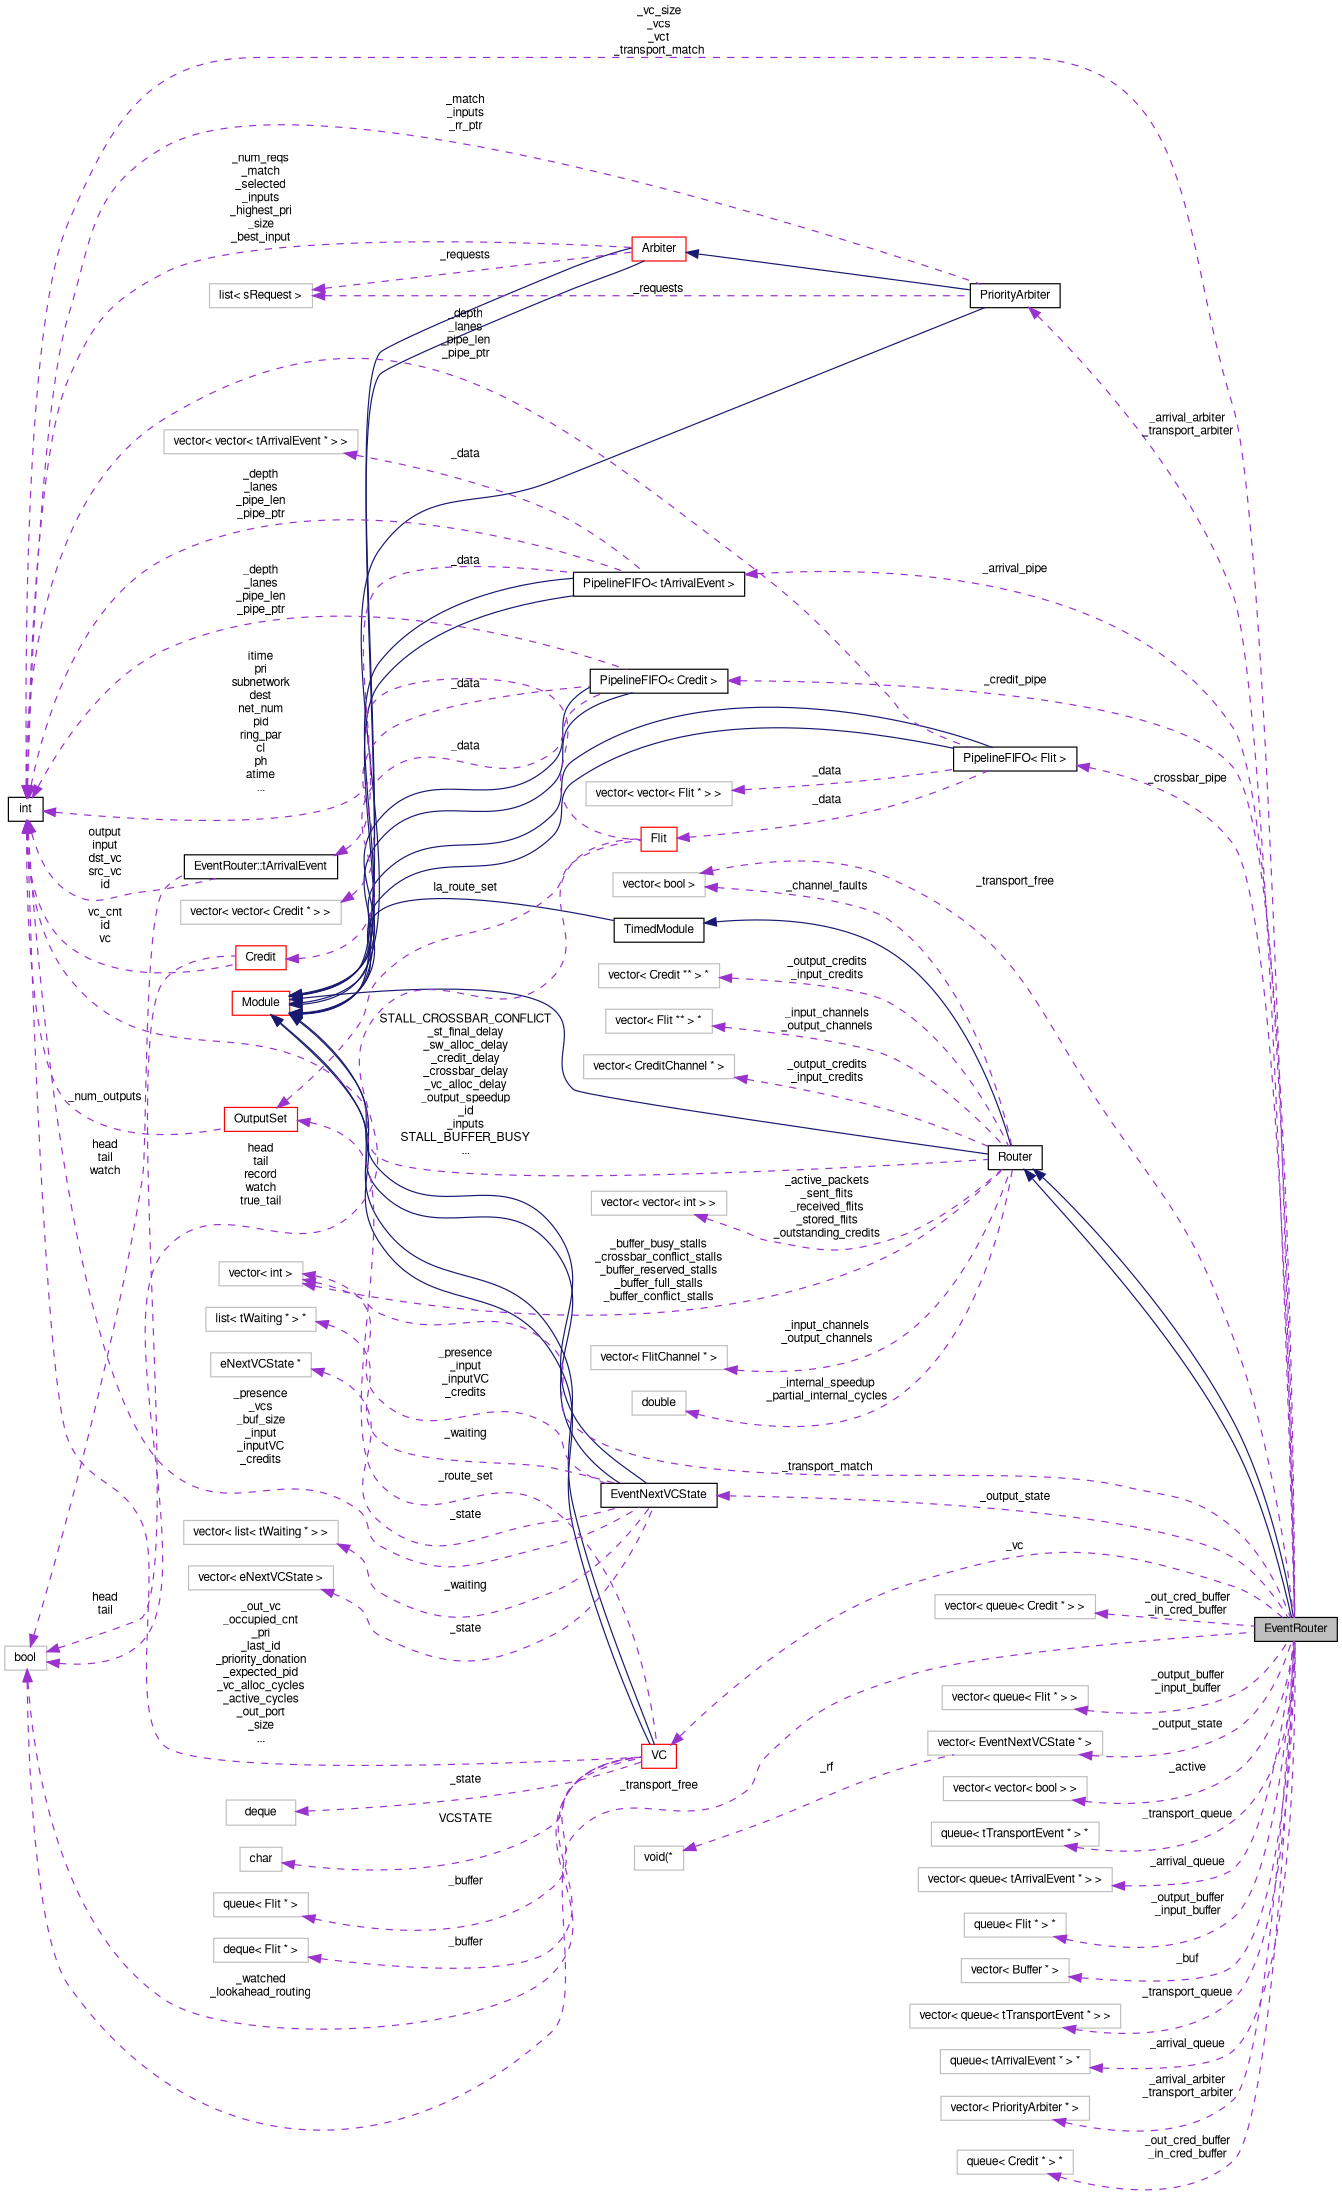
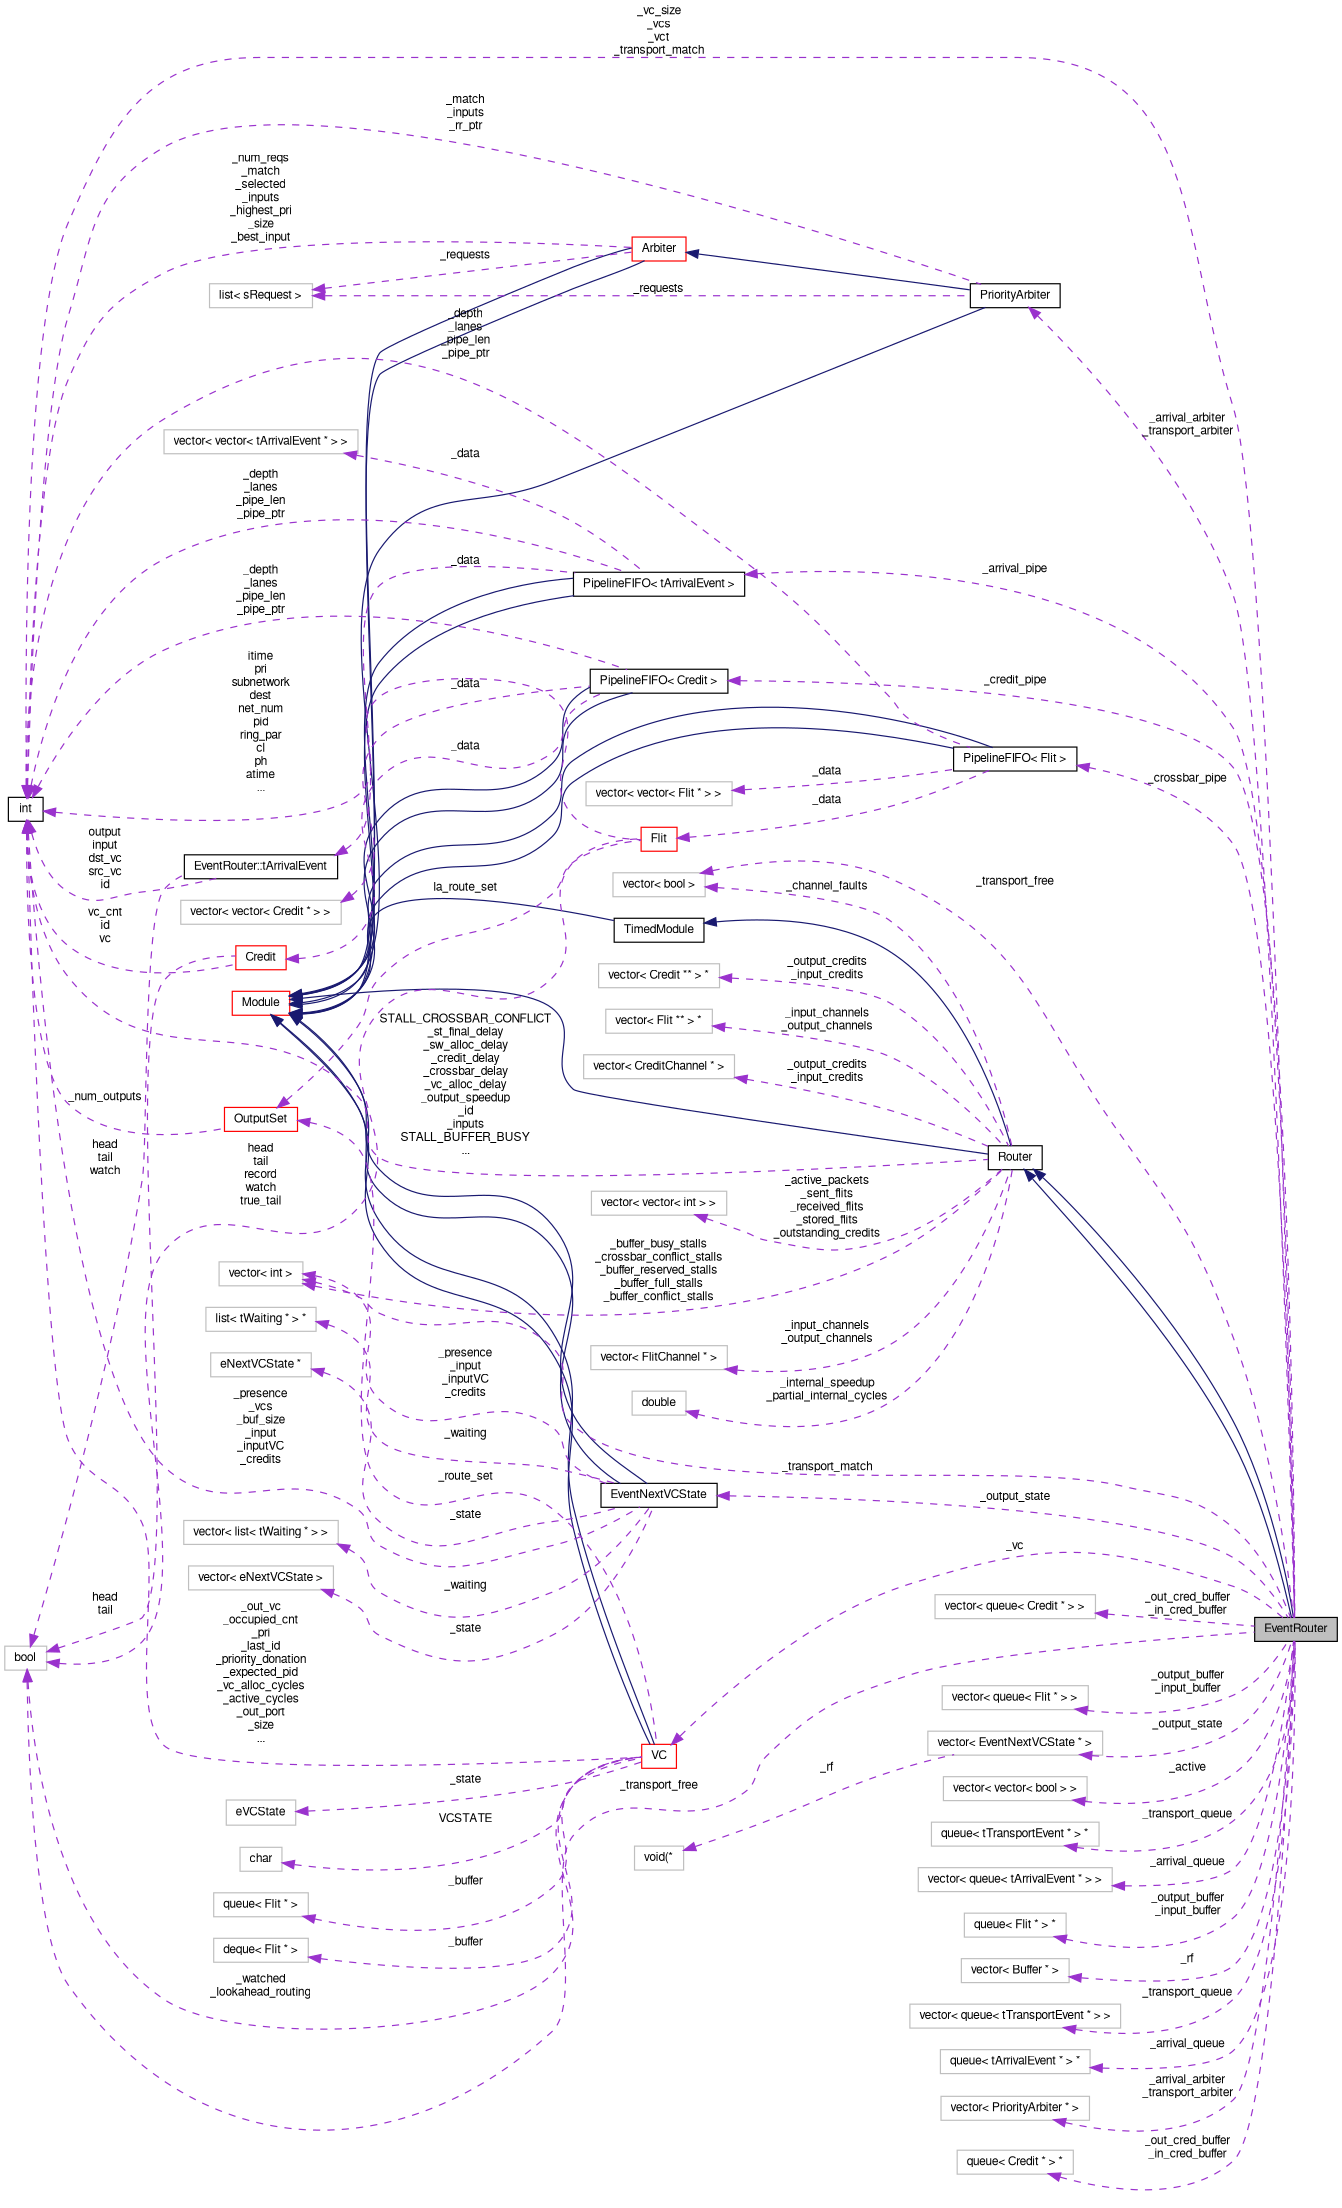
(261, 1813) -> (261, 1813)
(1188, 1959) -> (1188, 1959)
